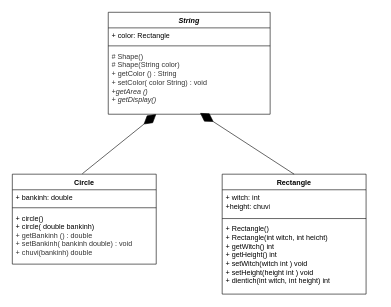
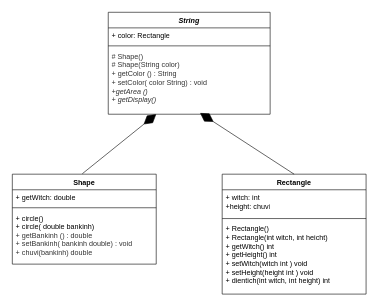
(84, 183) -> (84, 183)
(46, 198) -> (48, 198)
